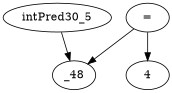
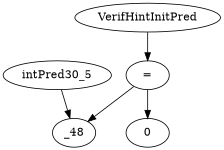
none -> (148, 18)
(148, 75) -> (148, 133)
